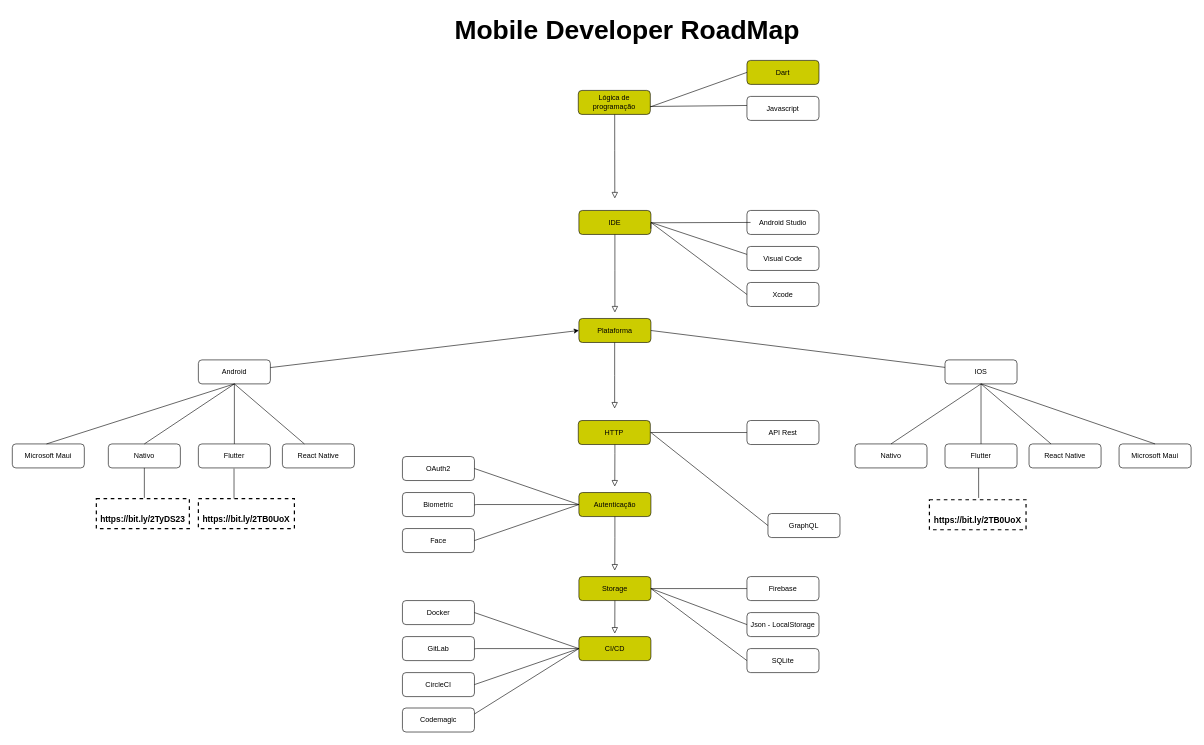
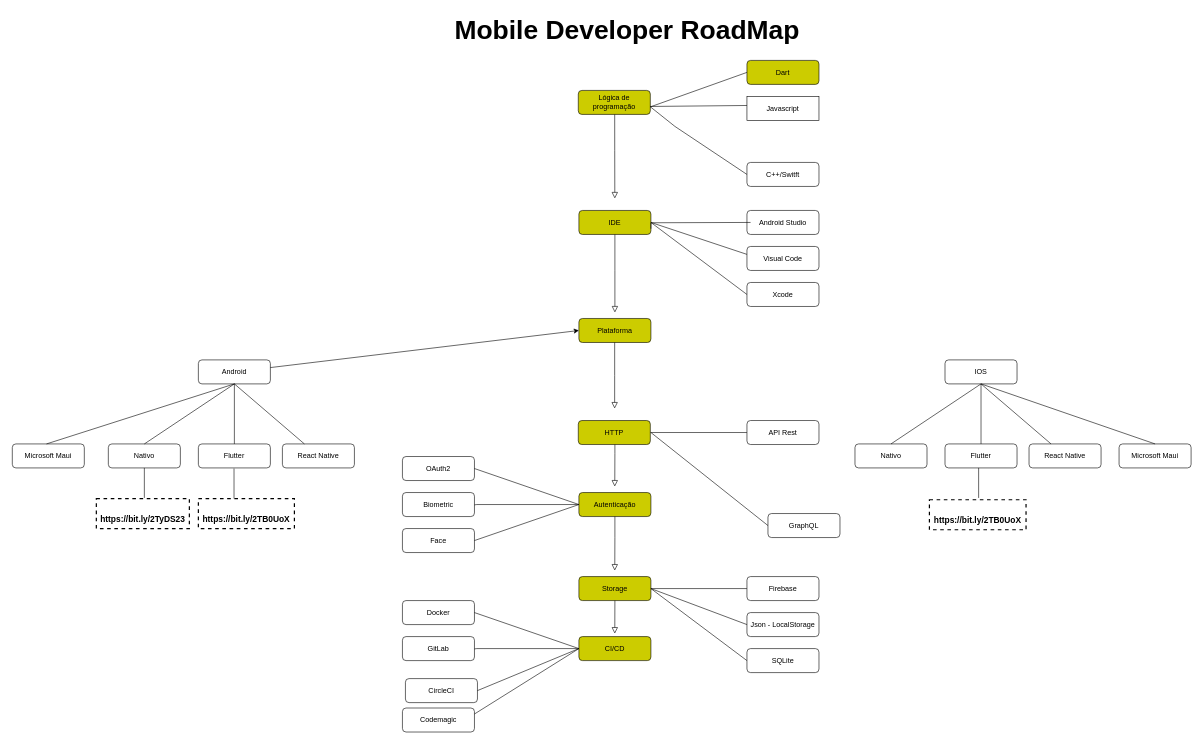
(783, 108) -> (783, 108)
none -> (698, 142)
none -> (783, 174)
(798, 349) -> none
(438, 684) -> (441, 690)
